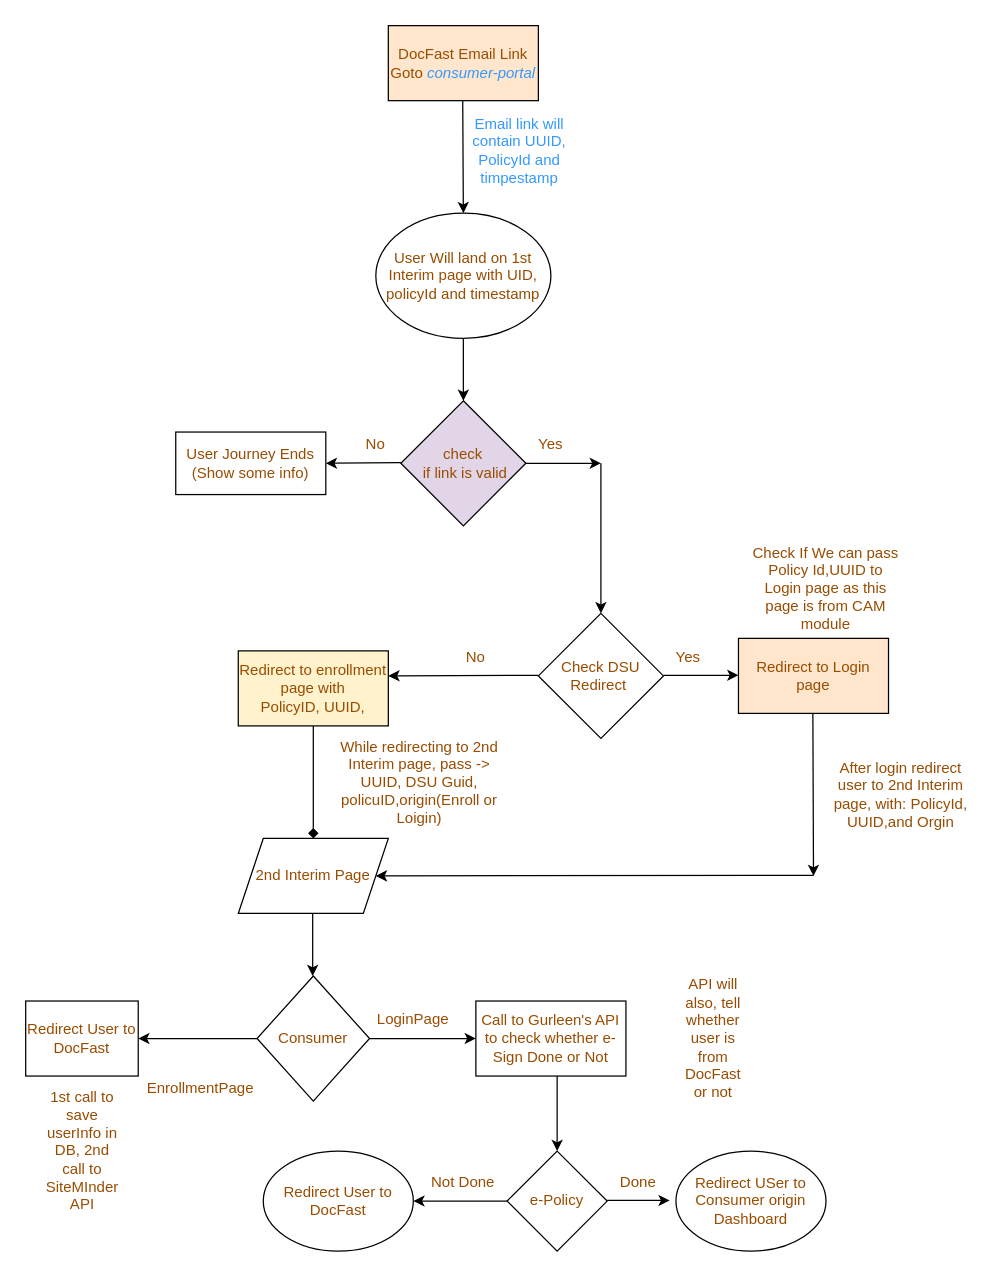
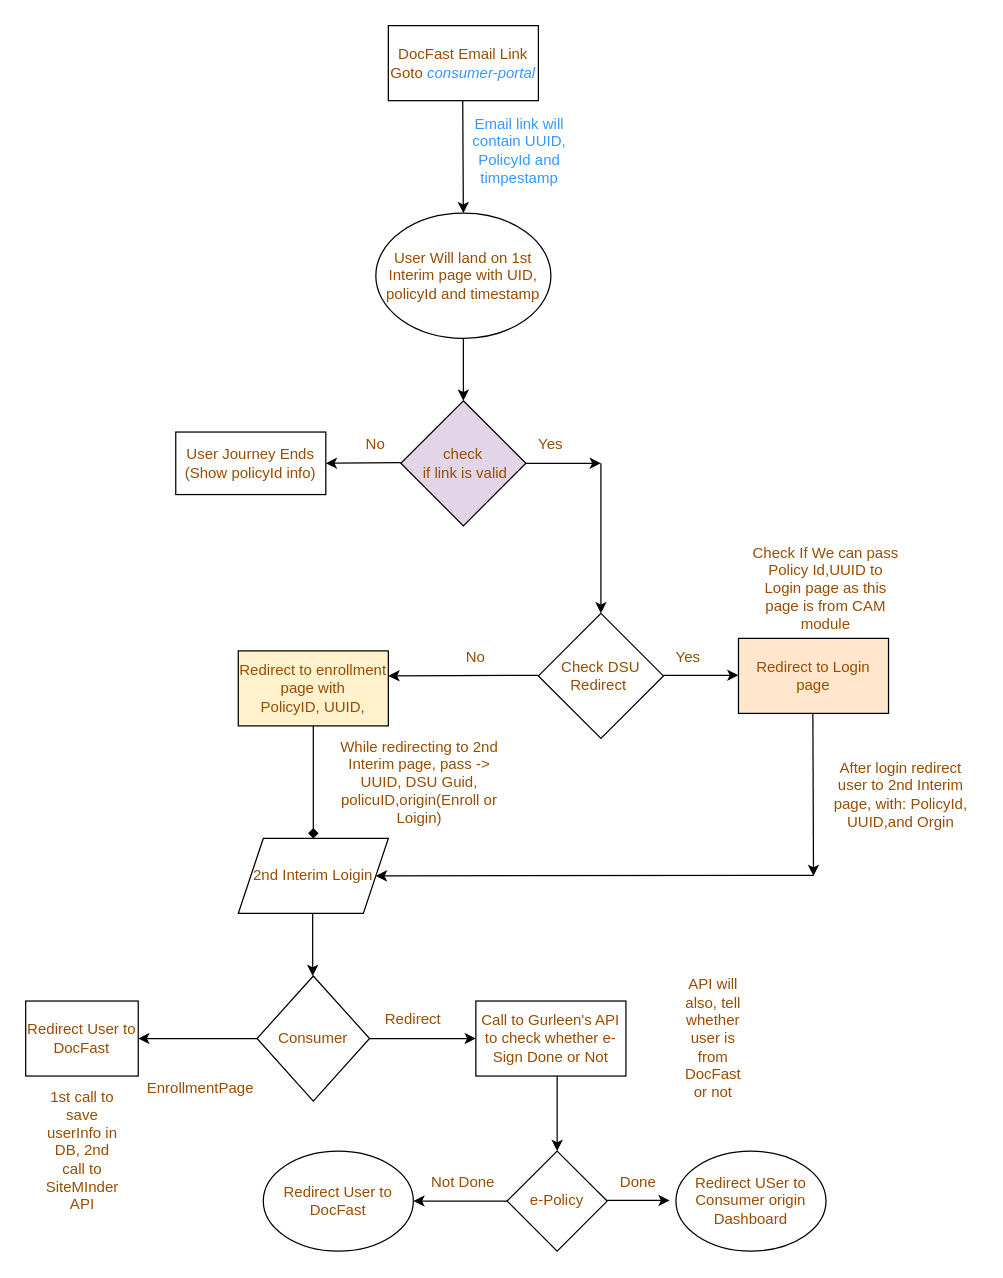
(463, 63) -> (463, 63)
(251, 463) -> (251, 463)
(313, 876) -> (313, 876)
(413, 1019) -> (413, 1019)
